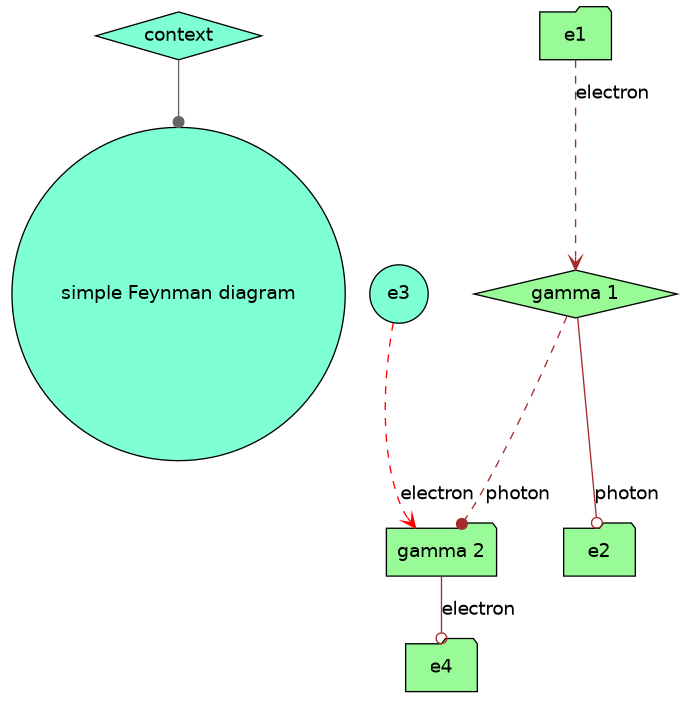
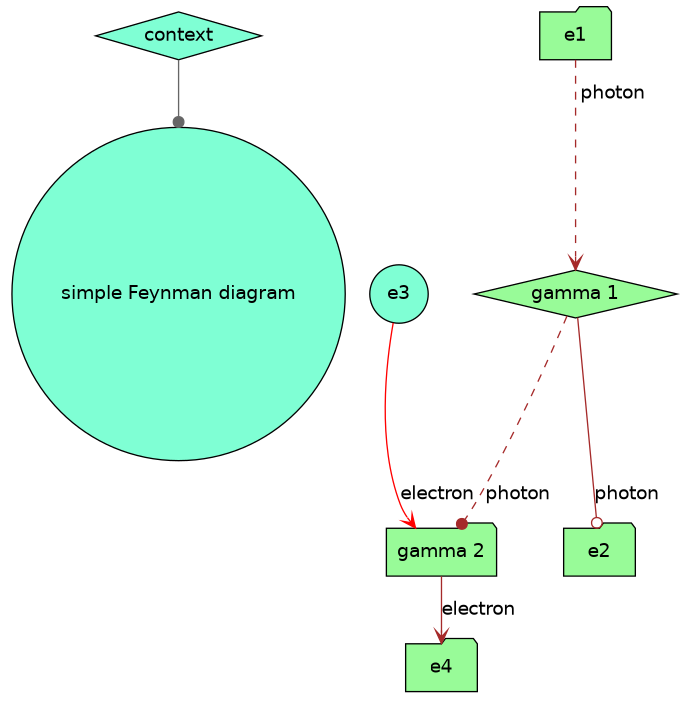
(613, 94) -> (613, 94)
(386, 422) -> (386, 422)
(441, 605) -> (441, 605)
